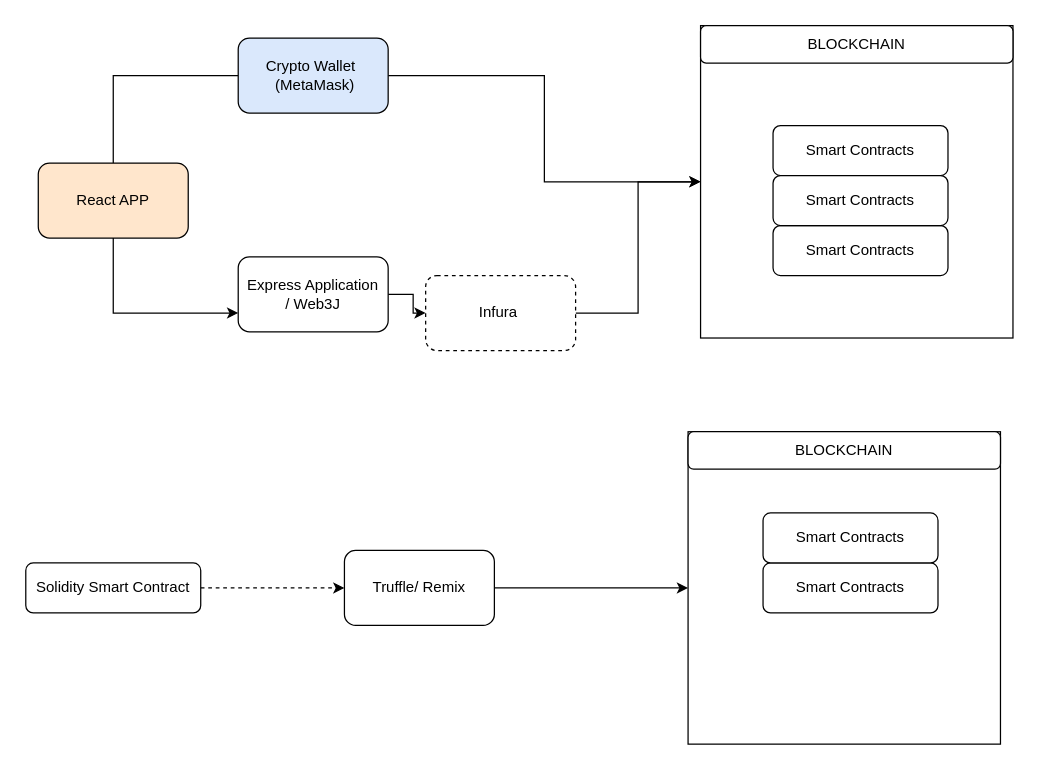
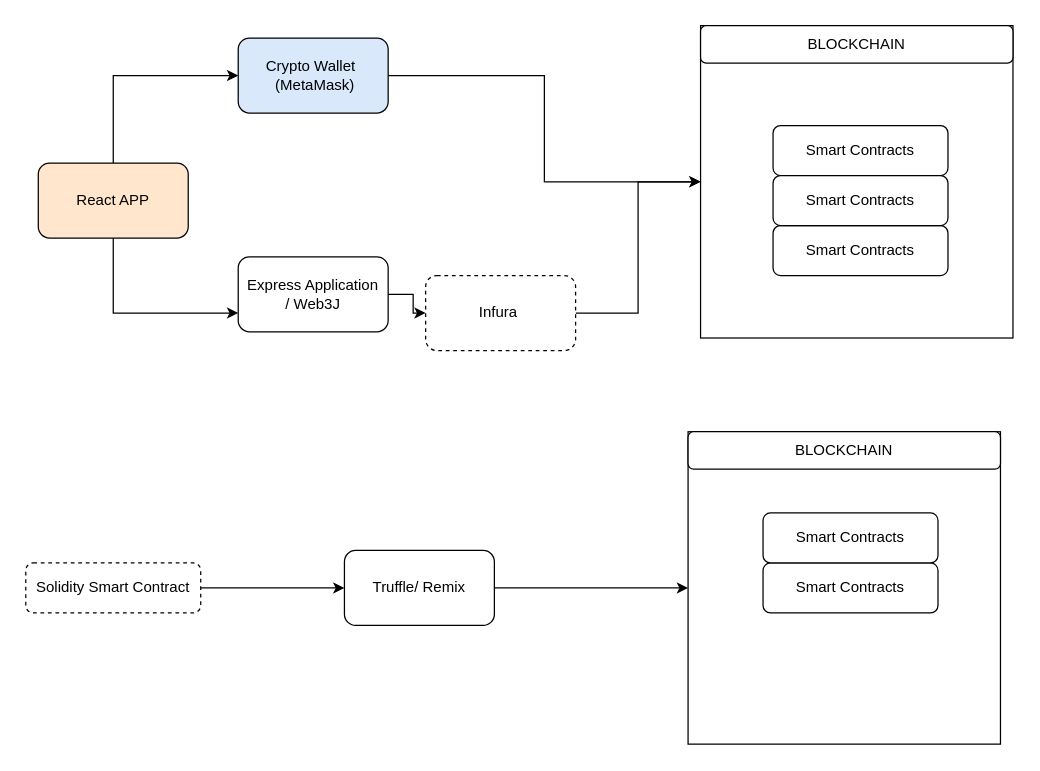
(231, 76) -> (228, 76)
(113, 588) -> (113, 588)
(268, 588) -> (268, 588)
